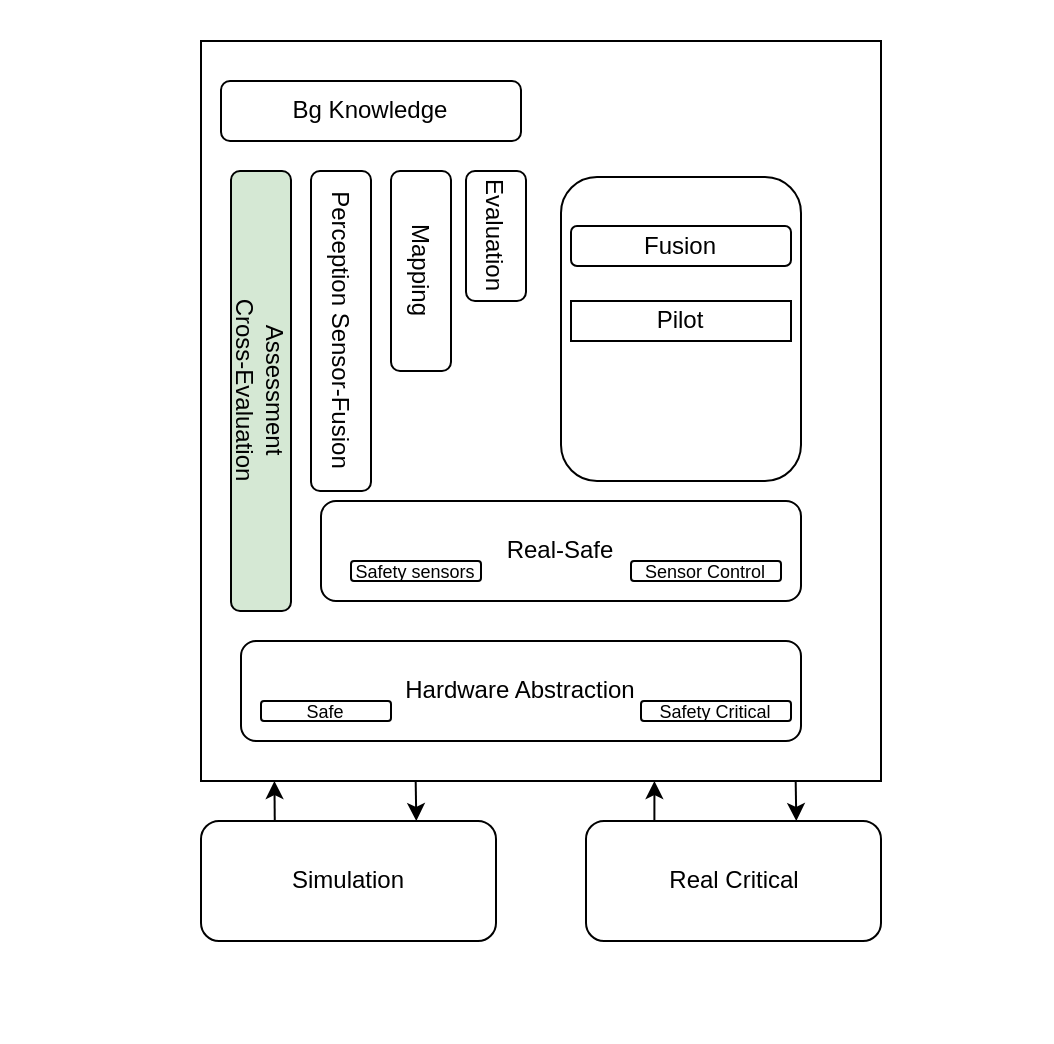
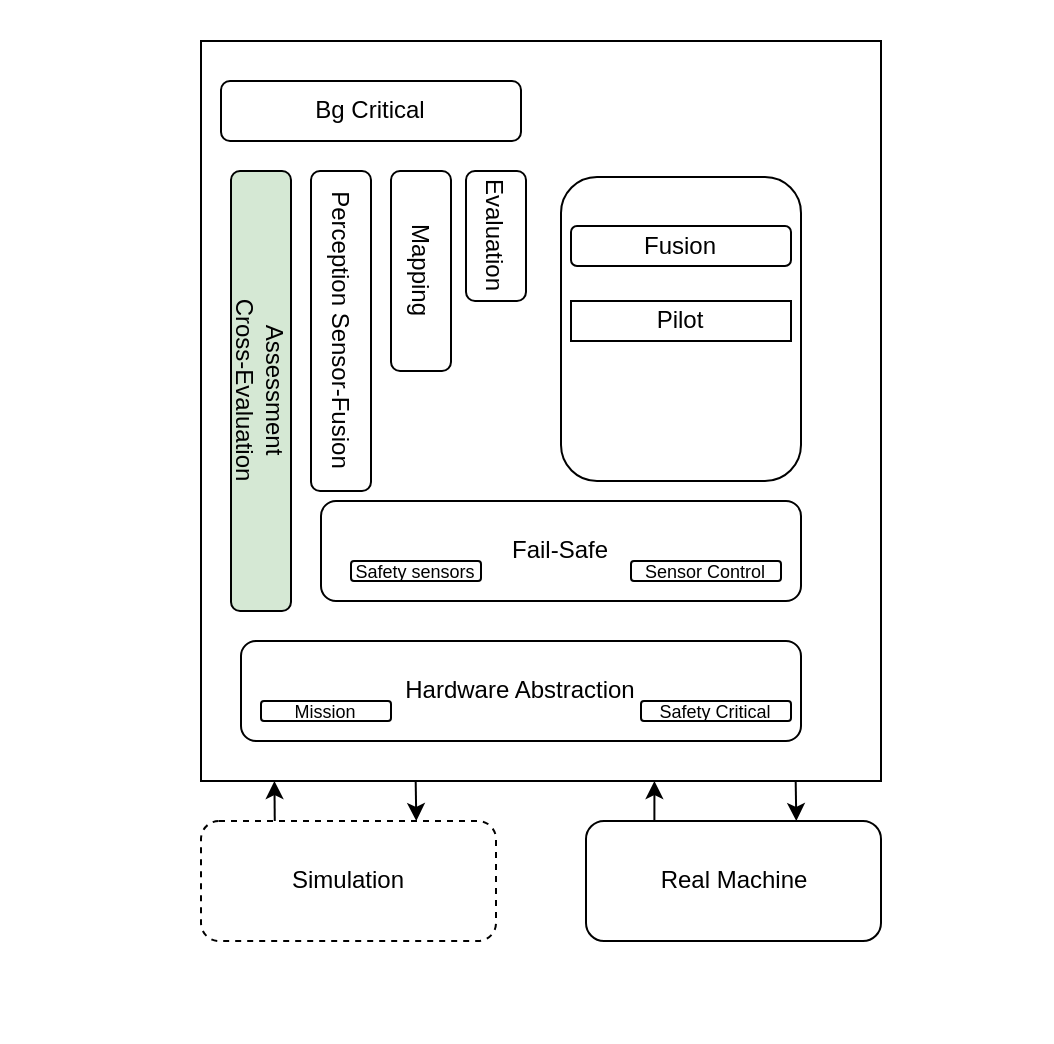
(371, 111) -> (371, 111)
(561, 551) -> (561, 551)
(326, 711) -> (326, 711)
(349, 881) -> (349, 881)
(735, 881) -> (735, 881)
